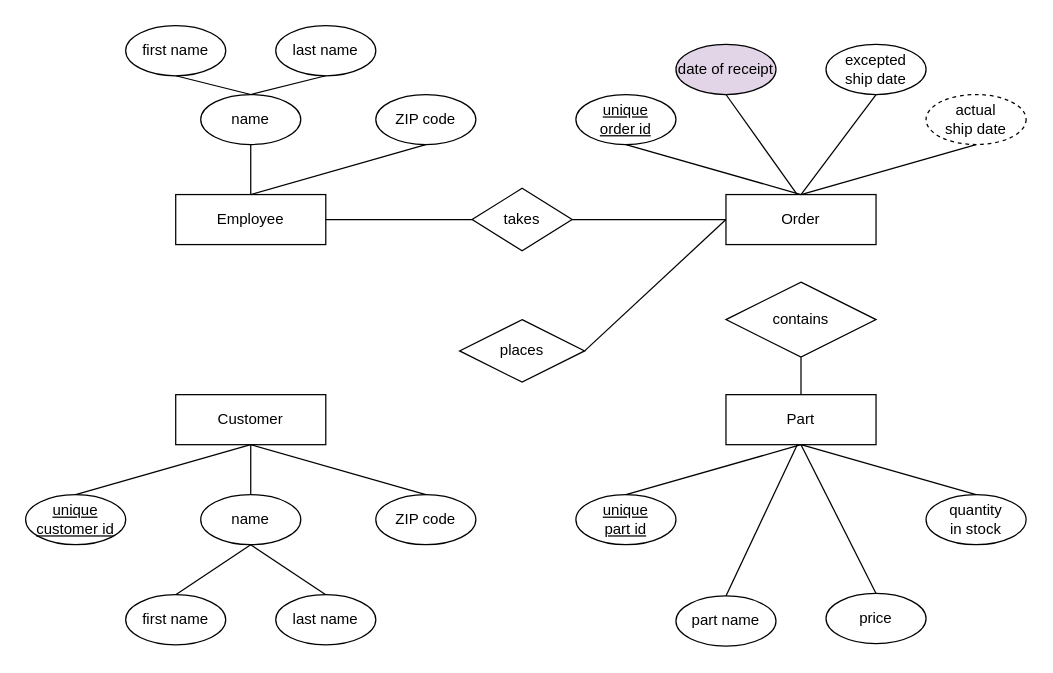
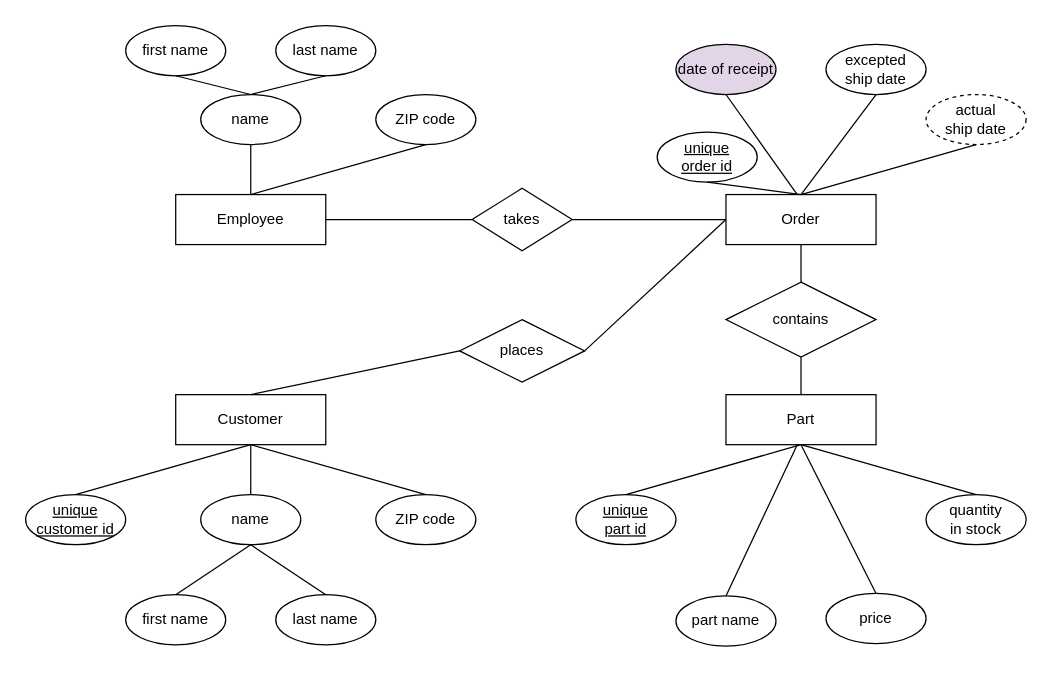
(626, 119) -> (707, 157)
none -> (801, 264)
none -> (355, 373)
